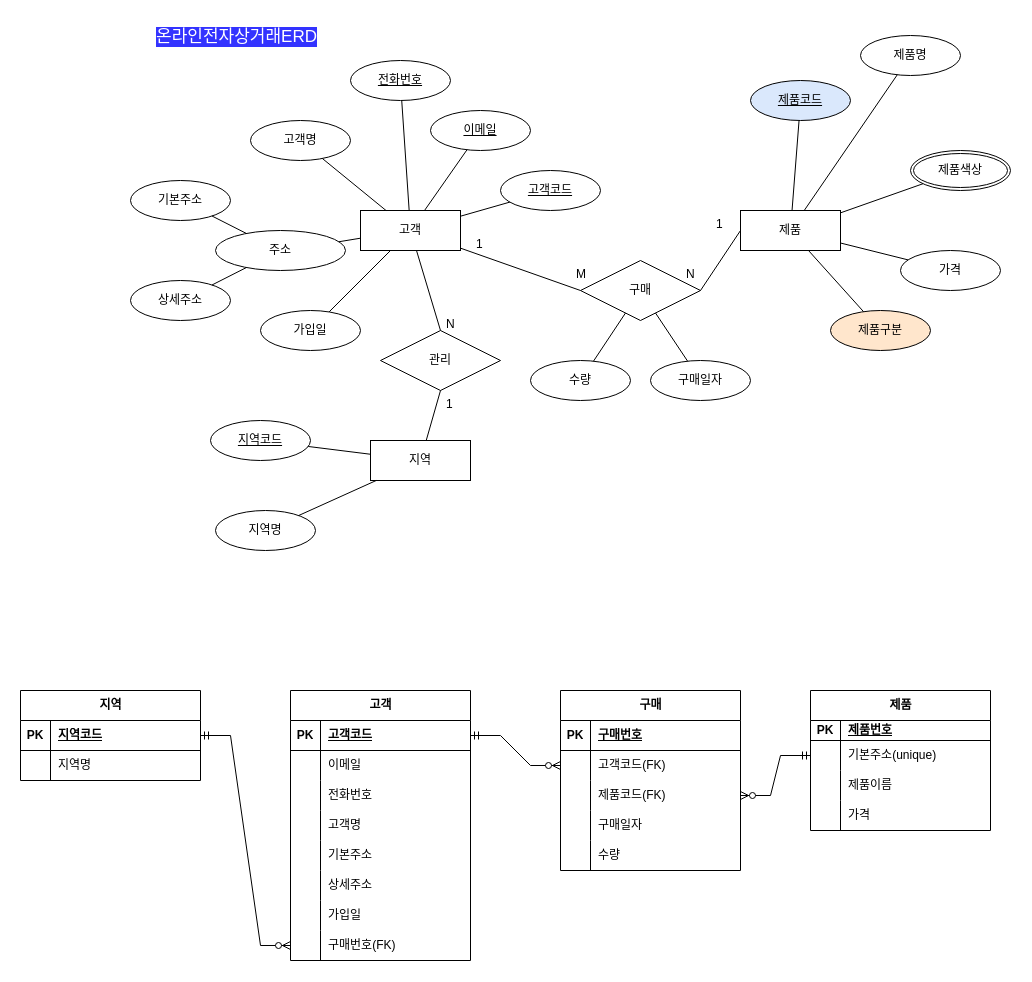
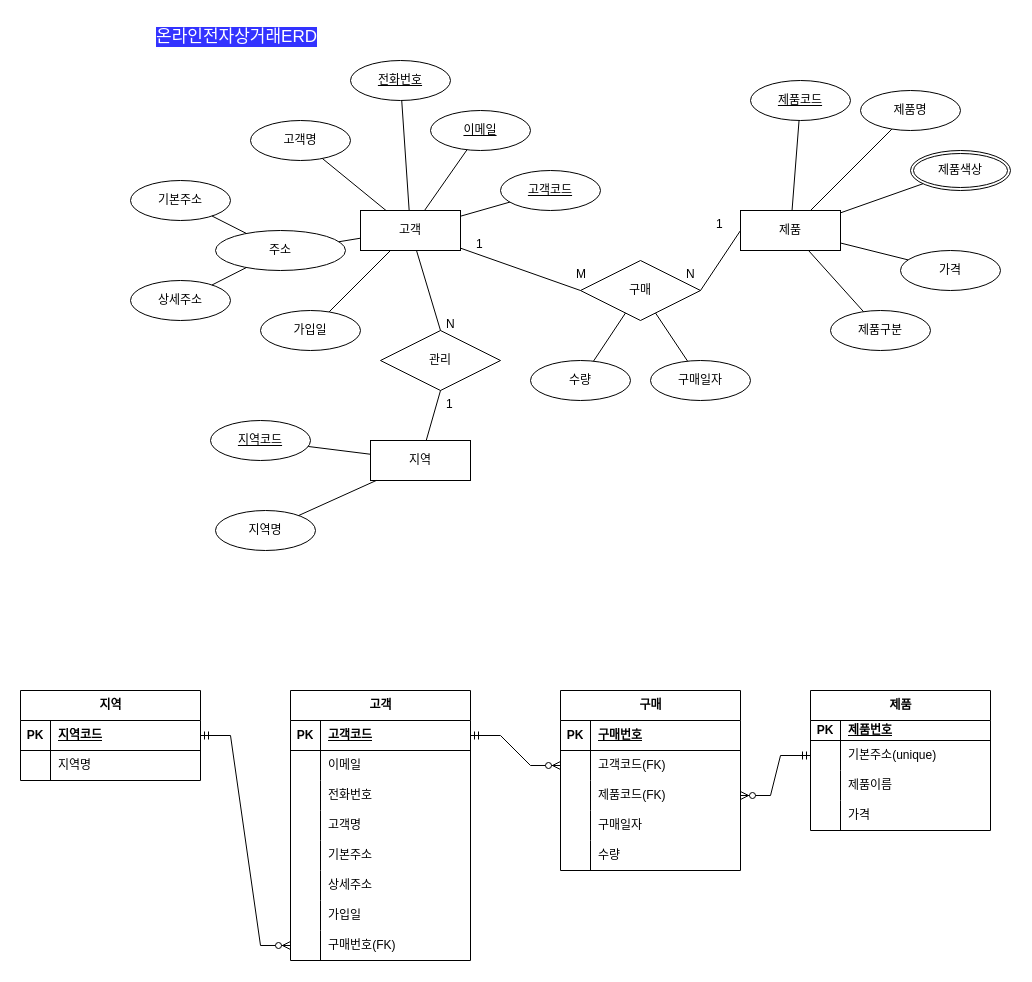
(911, 56) -> (911, 111)
(801, 101) -> (801, 101)
(881, 331) -> (881, 331)
